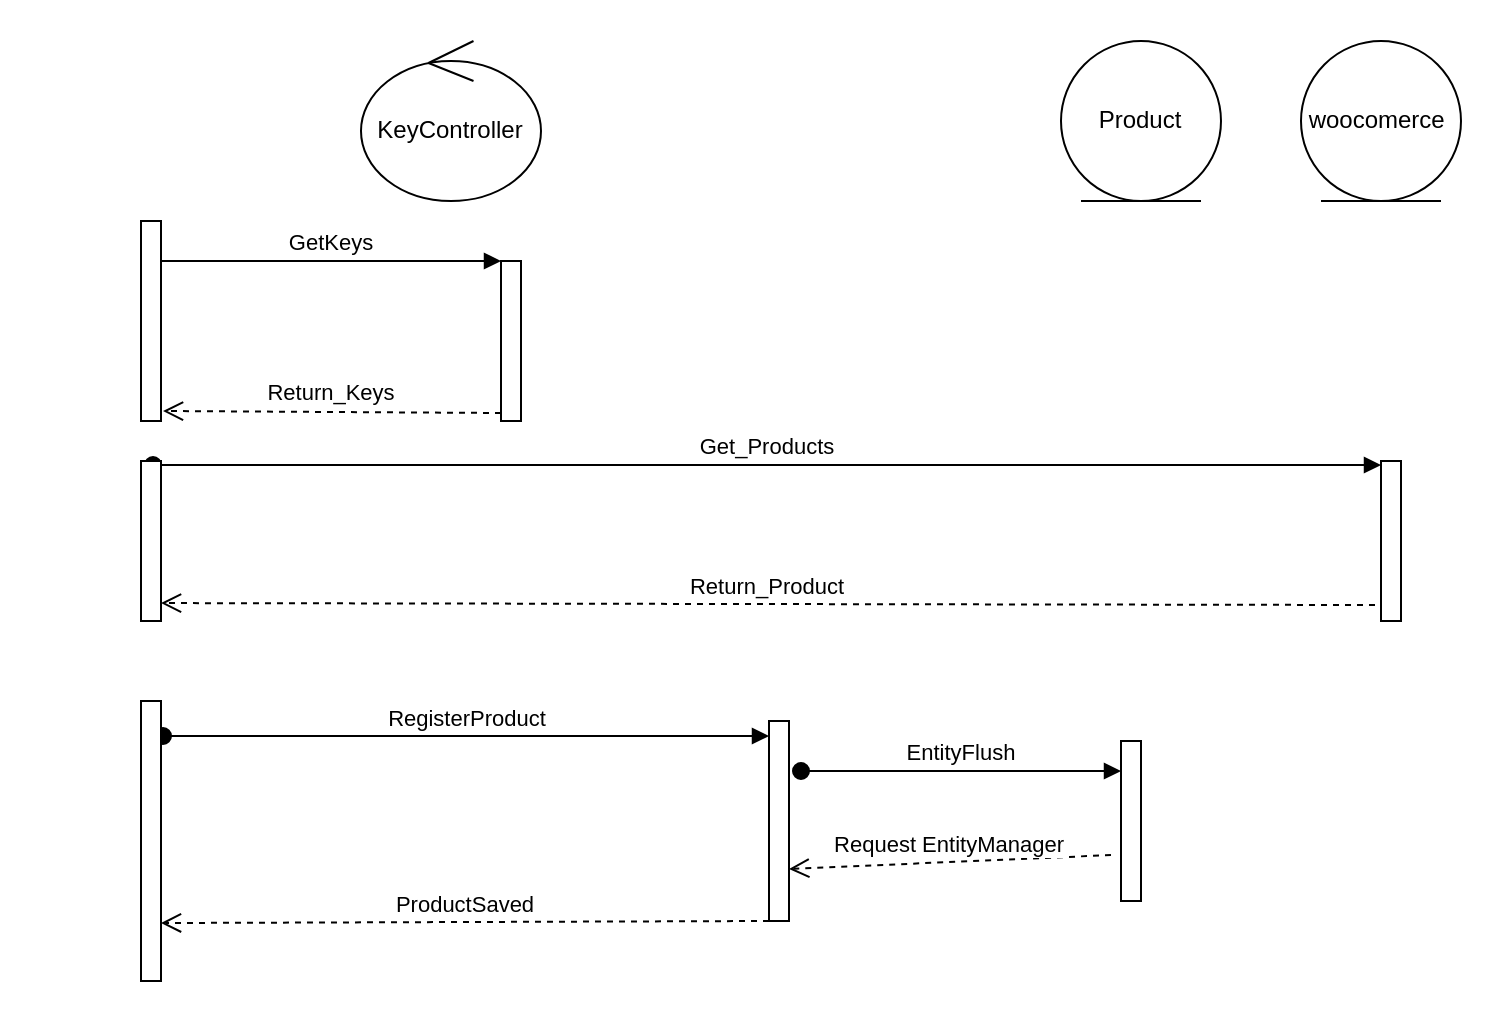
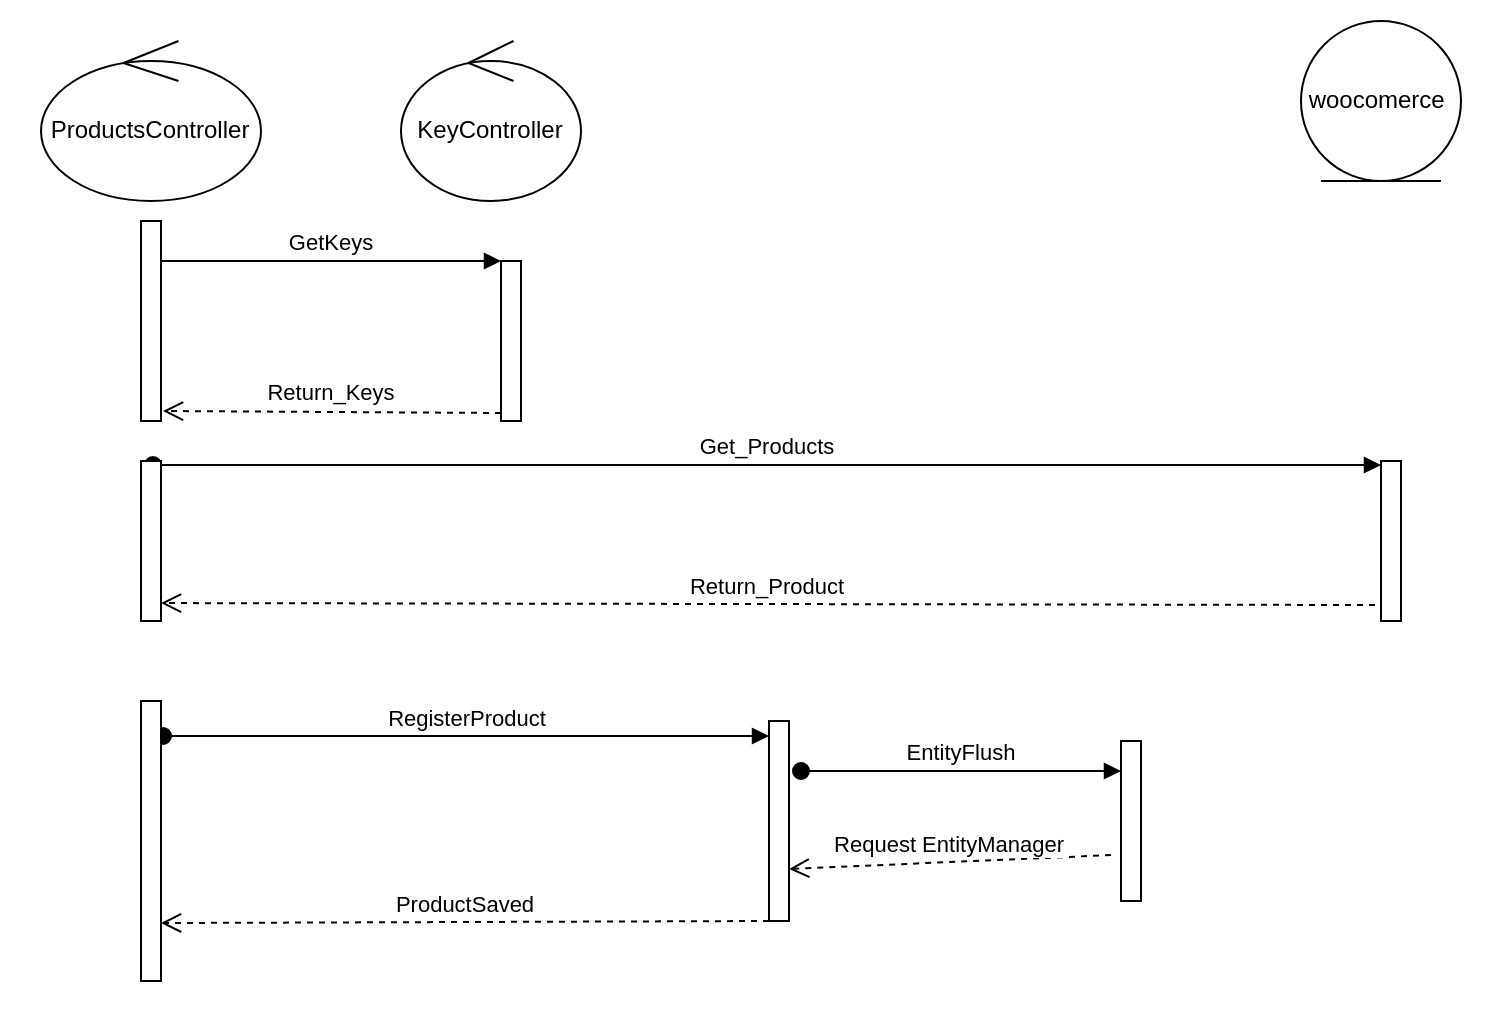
none -> (151, 121)
(451, 121) -> (491, 121)
(1141, 121) -> none
(1381, 121) -> (1381, 101)
